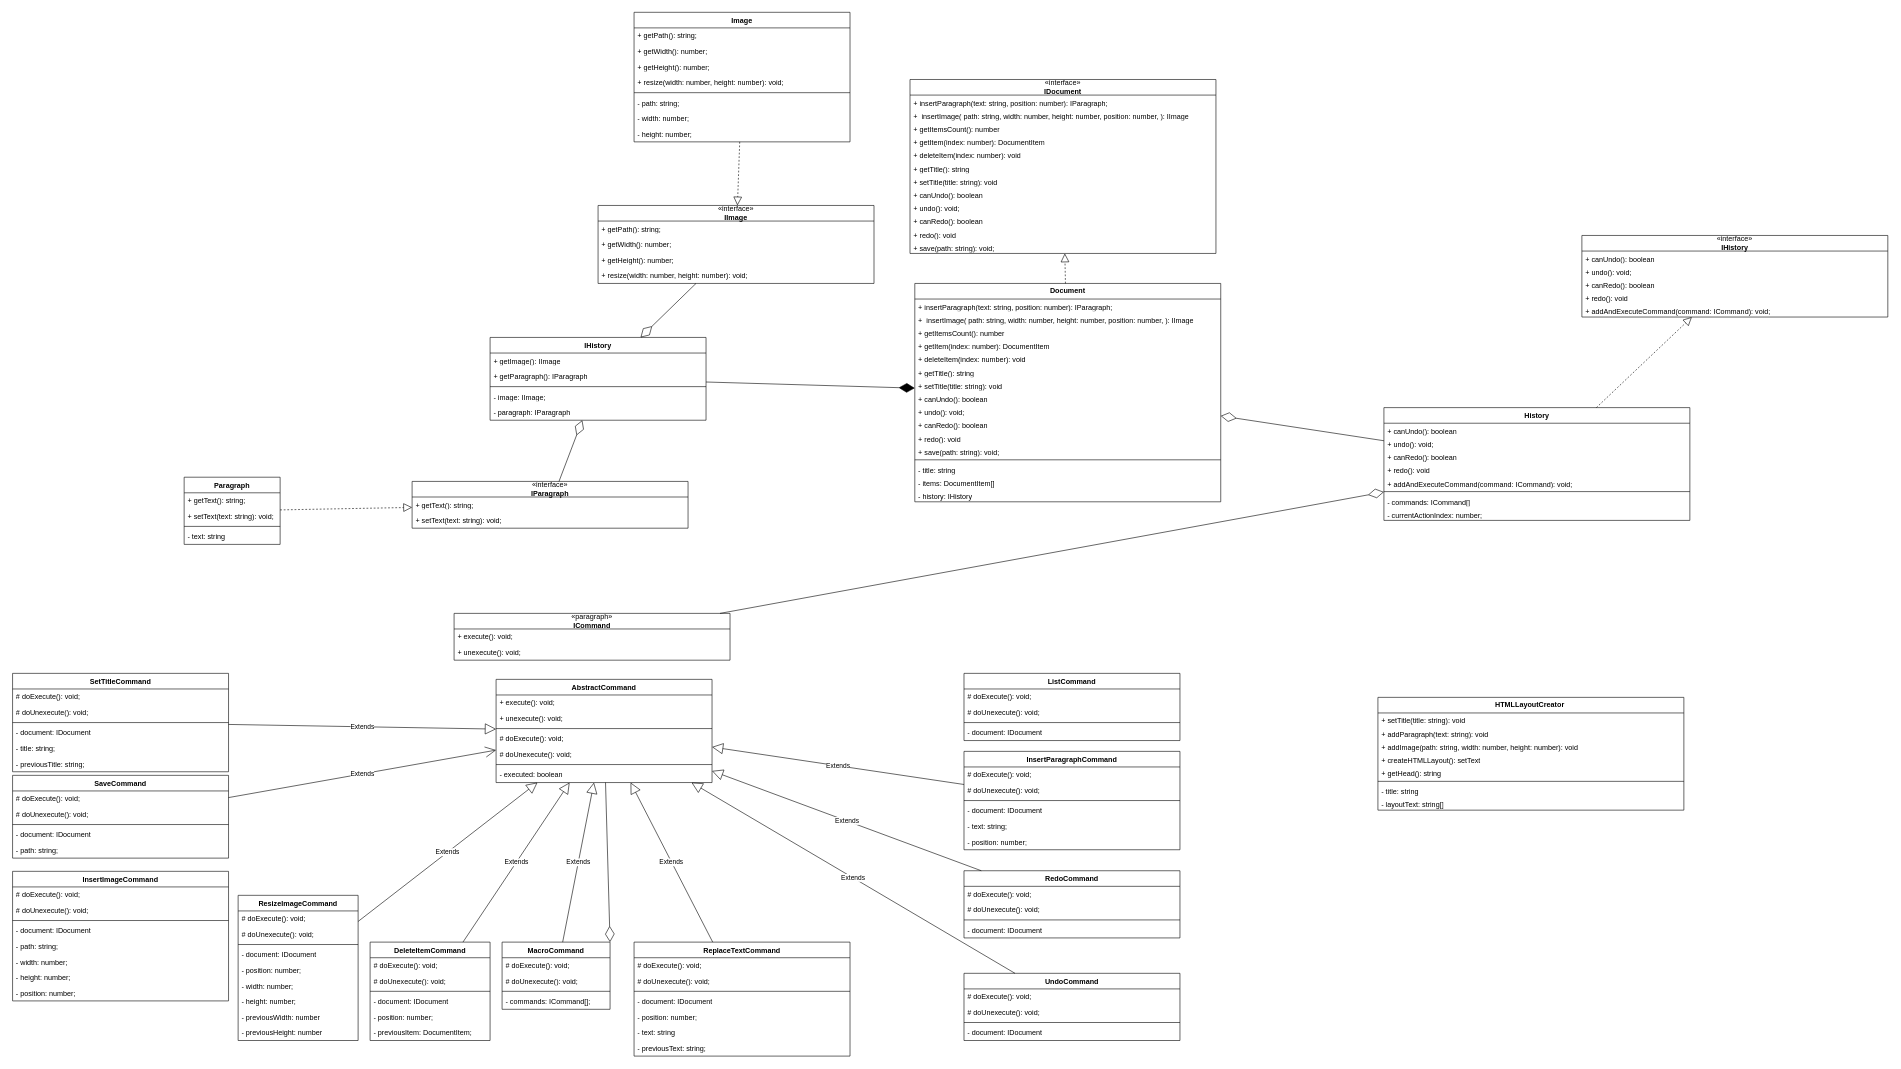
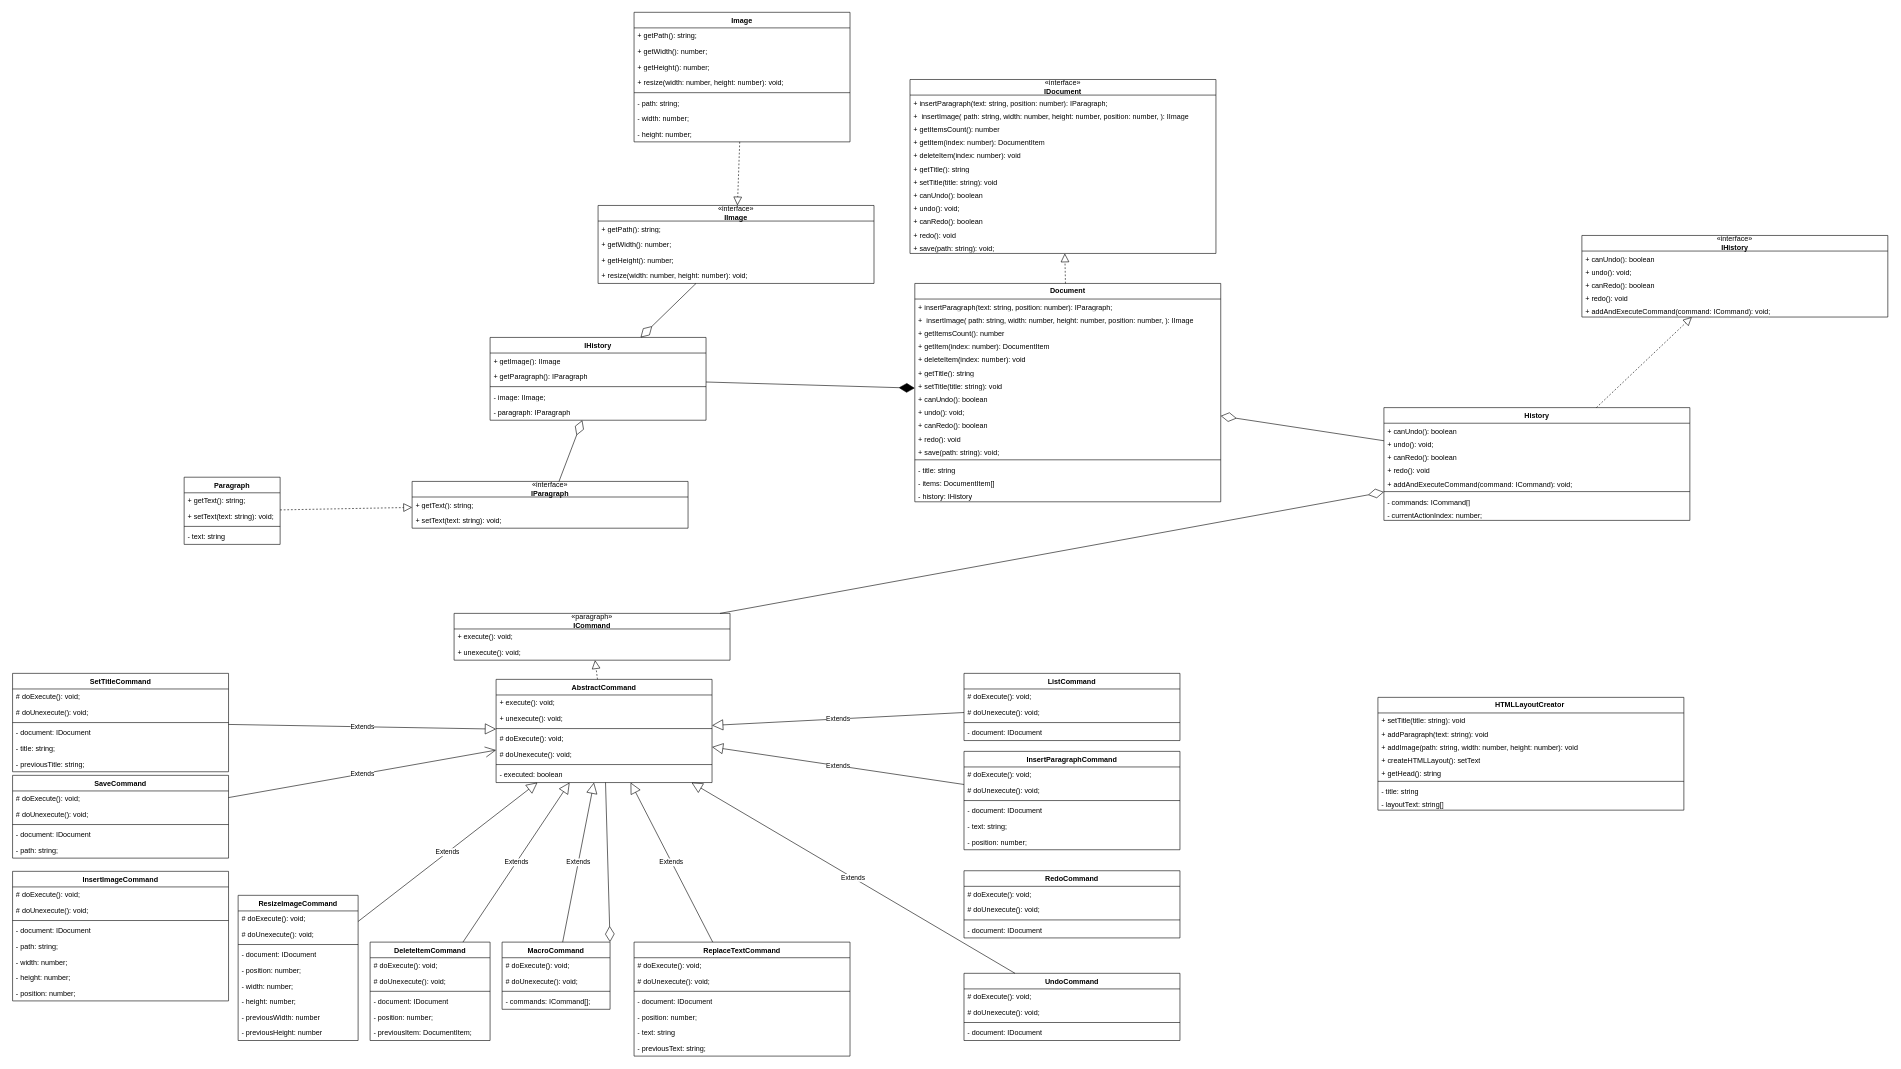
none -> (597, 674)
none -> (842, 719)
(852, 823) -> none
